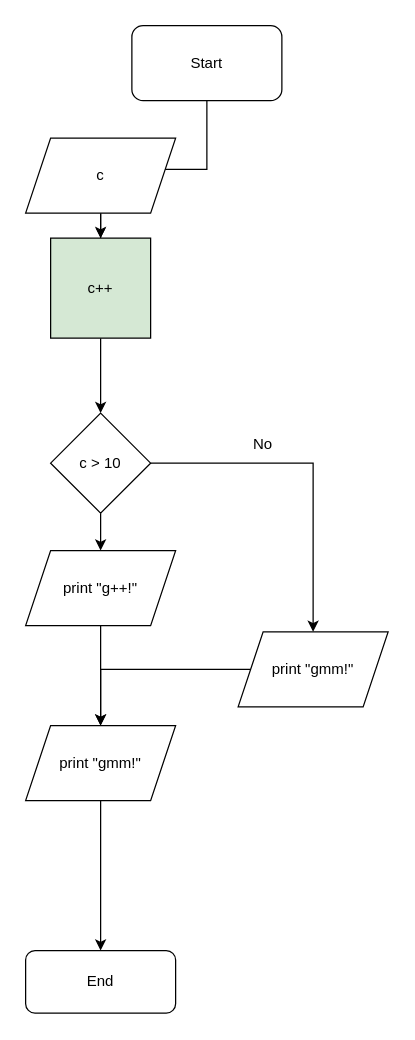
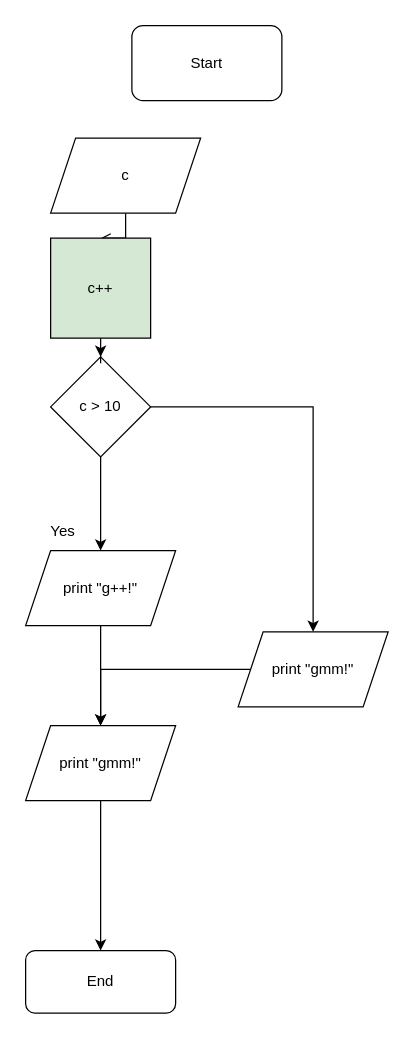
(207, 157) -> none
(101, 176) -> (126, 176)
(263, 444) -> none
(101, 463) -> (101, 407)
none -> (63, 532)
